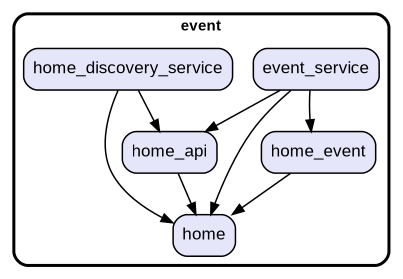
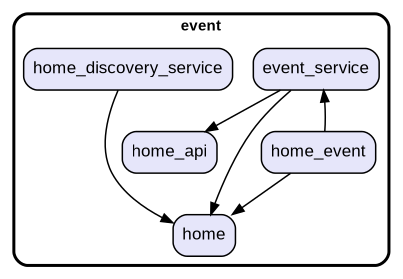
(310, 105) -> (325, 117)
(146, 106) -> none
(185, 189) -> none
